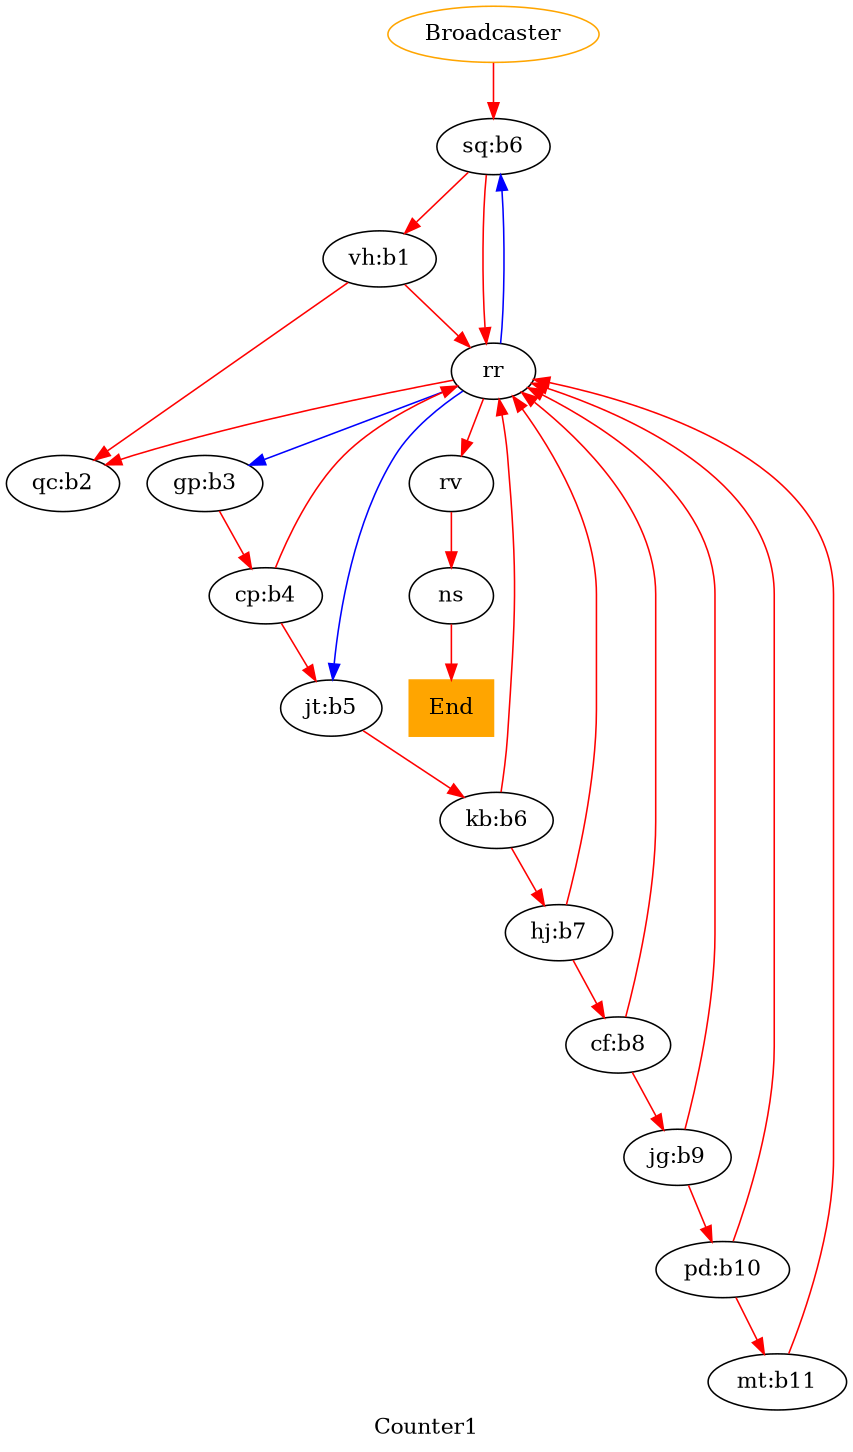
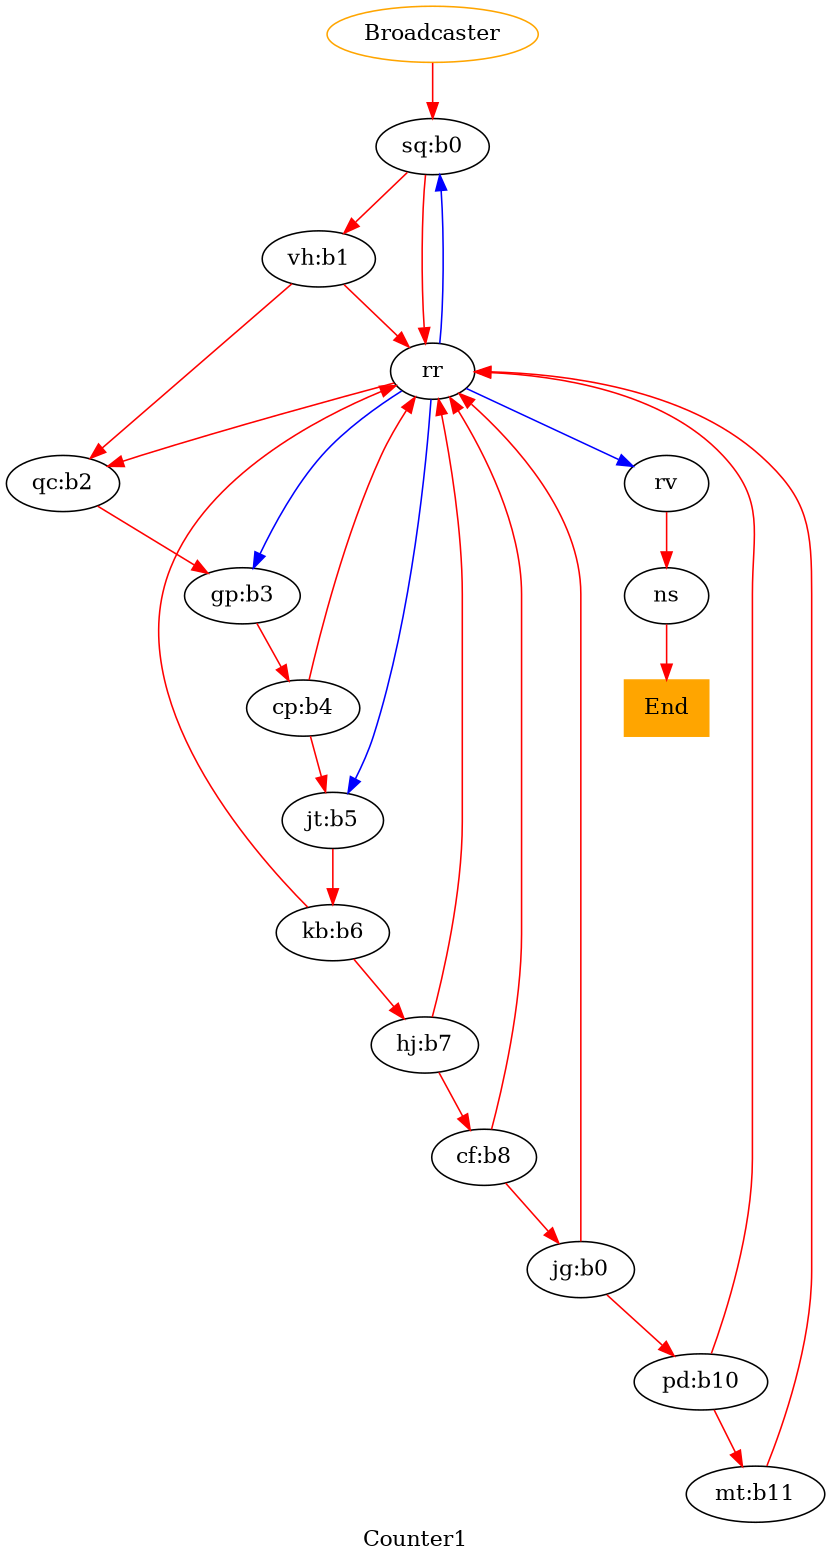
(493, 147) -> (433, 147)
(475, 420) -> (542, 424)
none -> (146, 536)
(678, 1157) -> (581, 1270)
